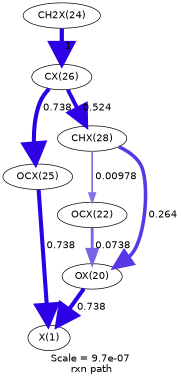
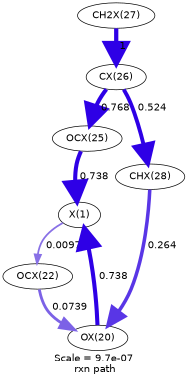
(62, 16) -> (116, 16)
(56, 108) -> (114, 108)
(92, 172) -> (46, 236)
(112, 246) -> (69, 307)
